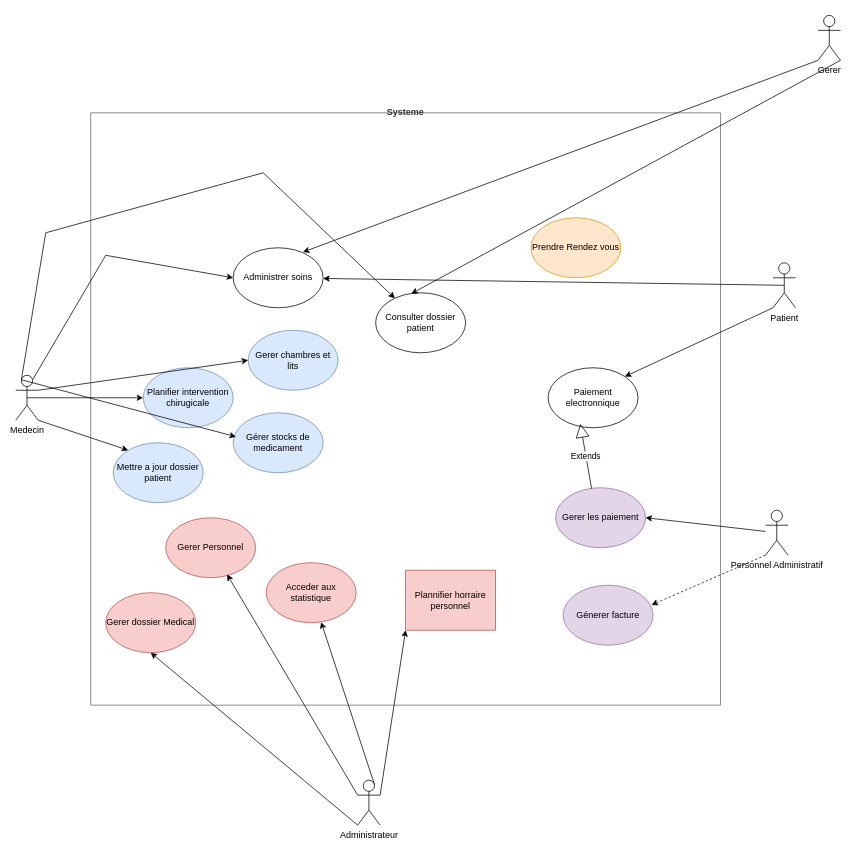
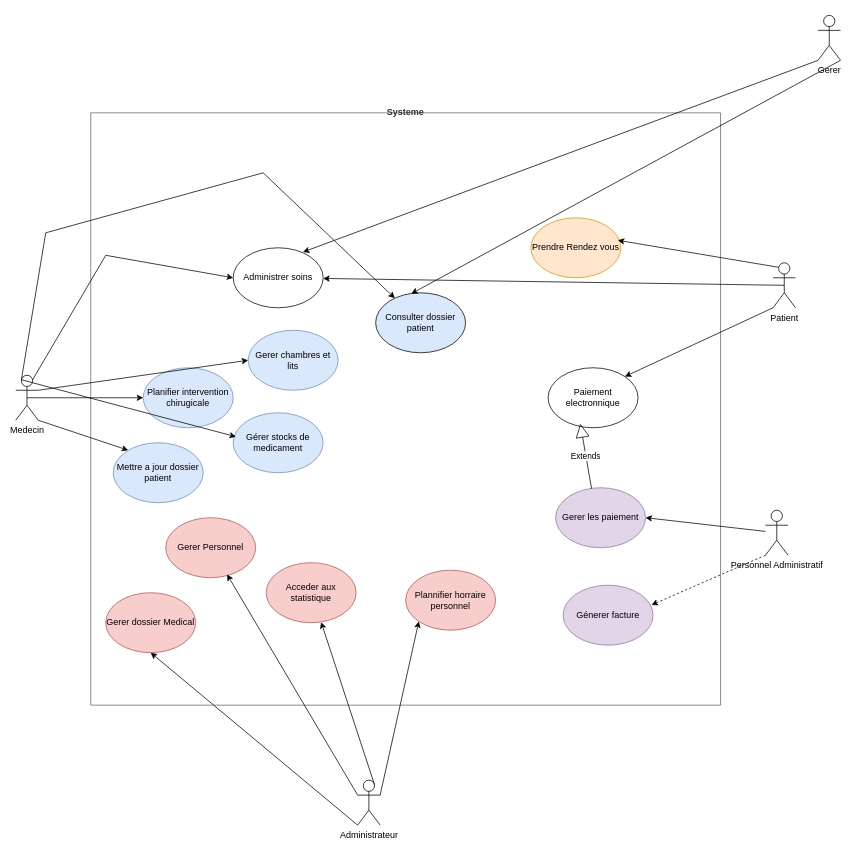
none -> (699, 254)
(420, 323) -> (420, 323)
(450, 600) -> (450, 600)
